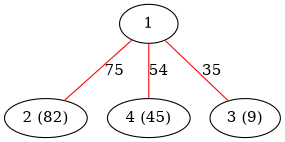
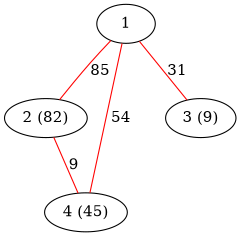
(115, 71) -> (101, 71)
(212, 71) -> (178, 71)
none -> (66, 165)
